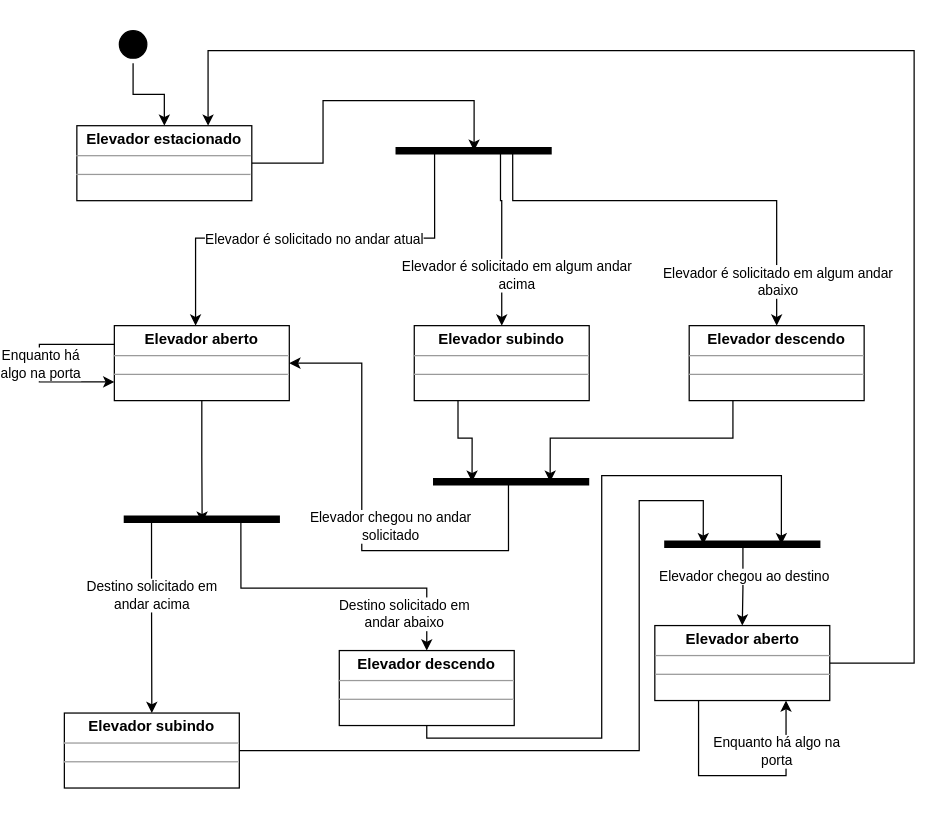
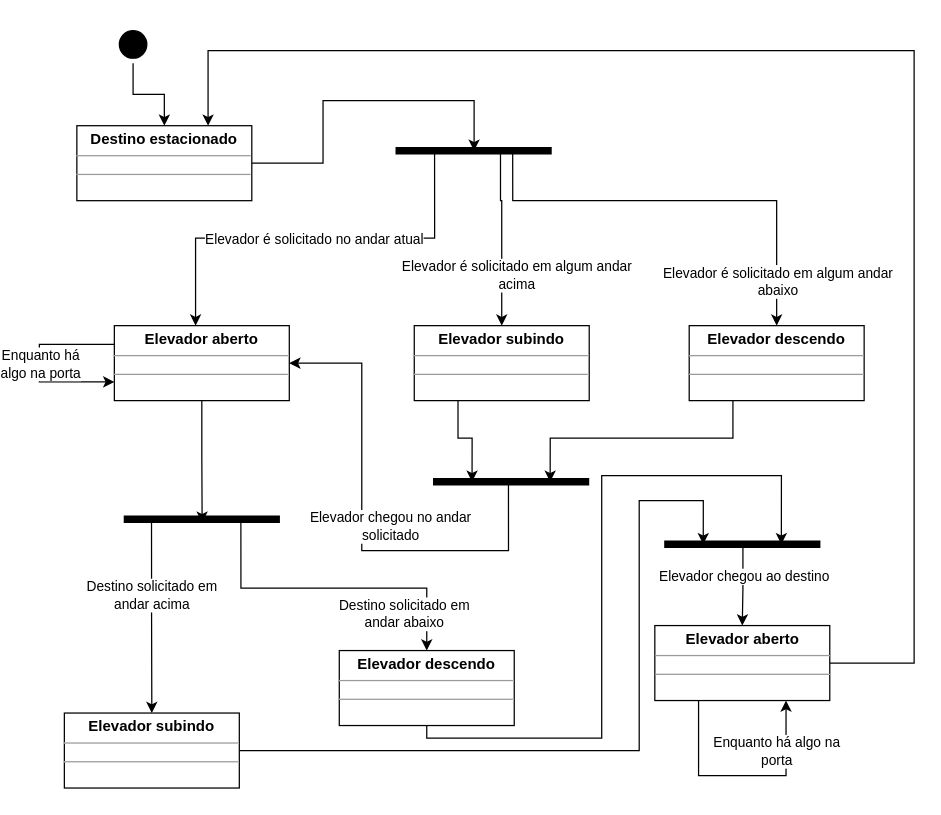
(155, 135) -> (151, 135)
